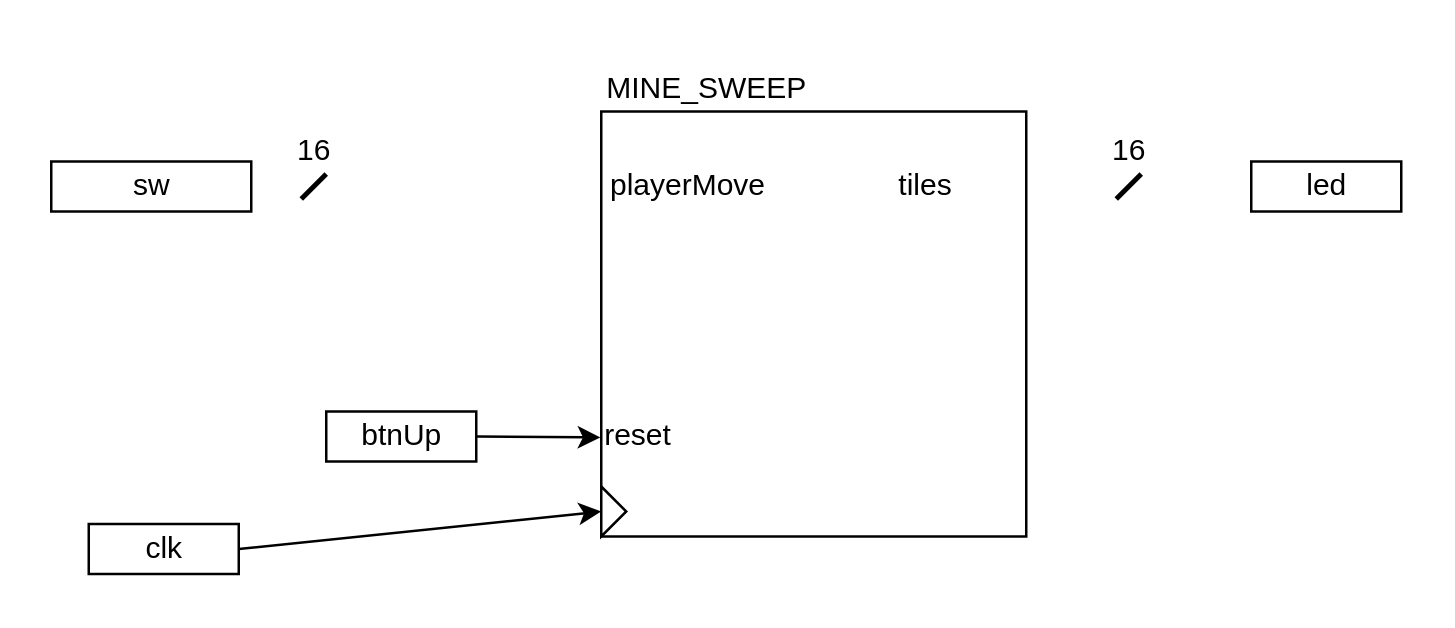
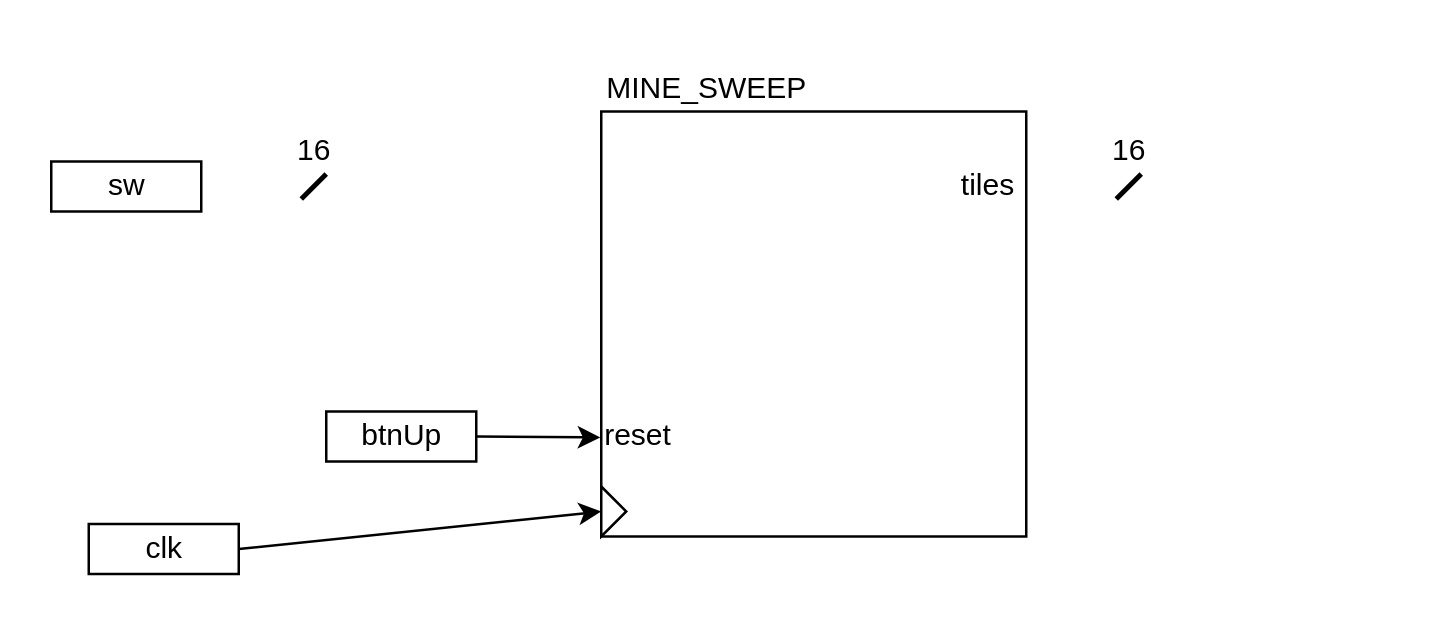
(151, 186) -> (126, 186)
(689, 186) -> none
(926, 186) -> (989, 186)
(1326, 186) -> none
